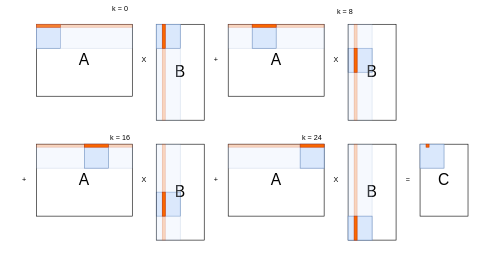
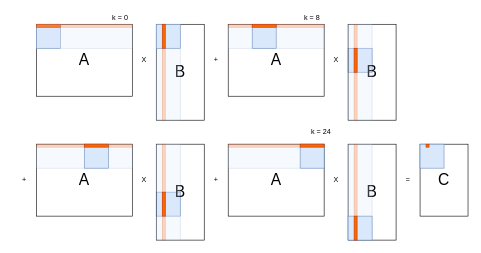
(120, 9) -> (120, 18)
(345, 12) -> (312, 18)
(120, 138) -> none
(312, 138) -> (321, 132)
